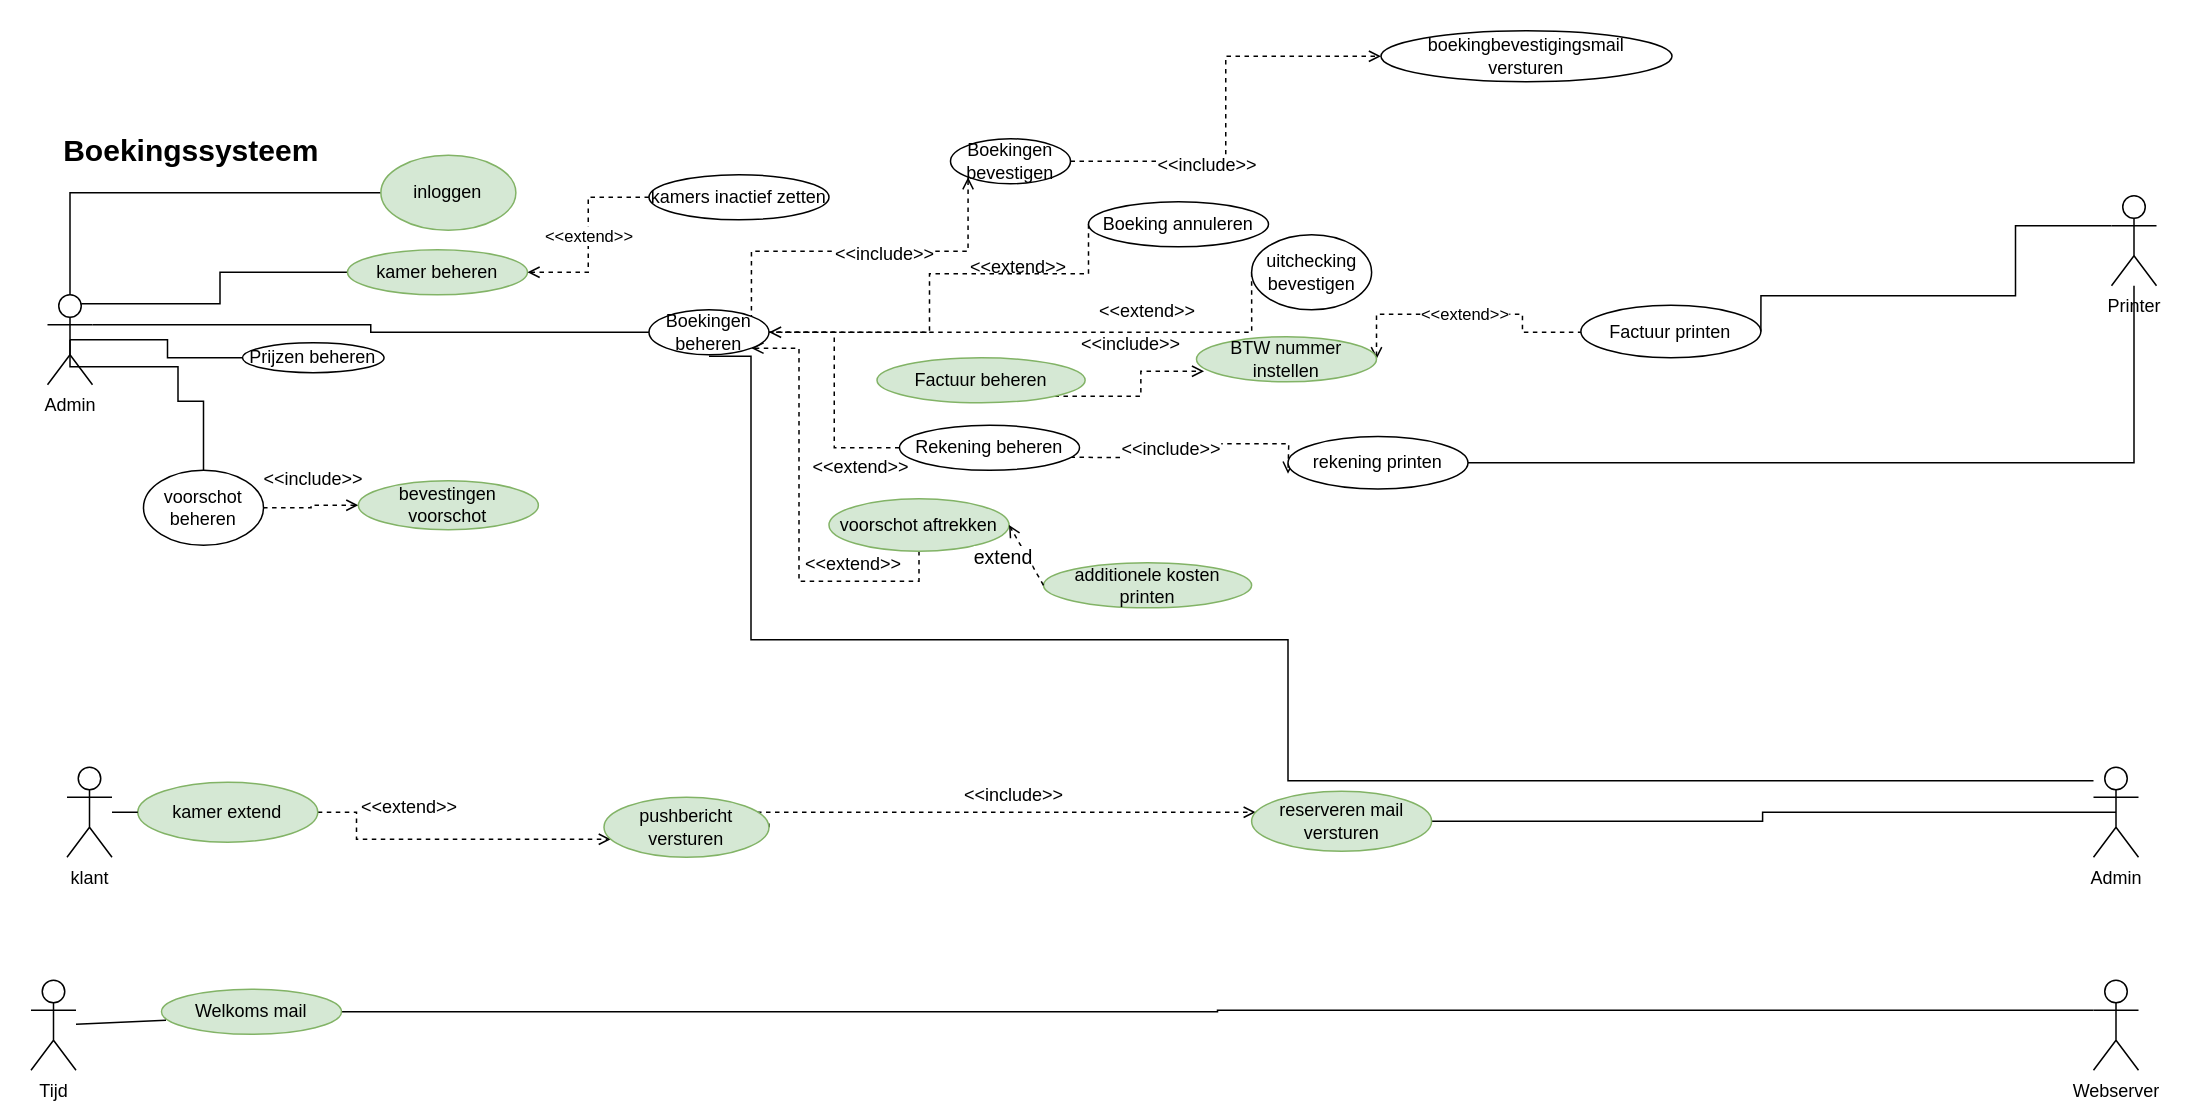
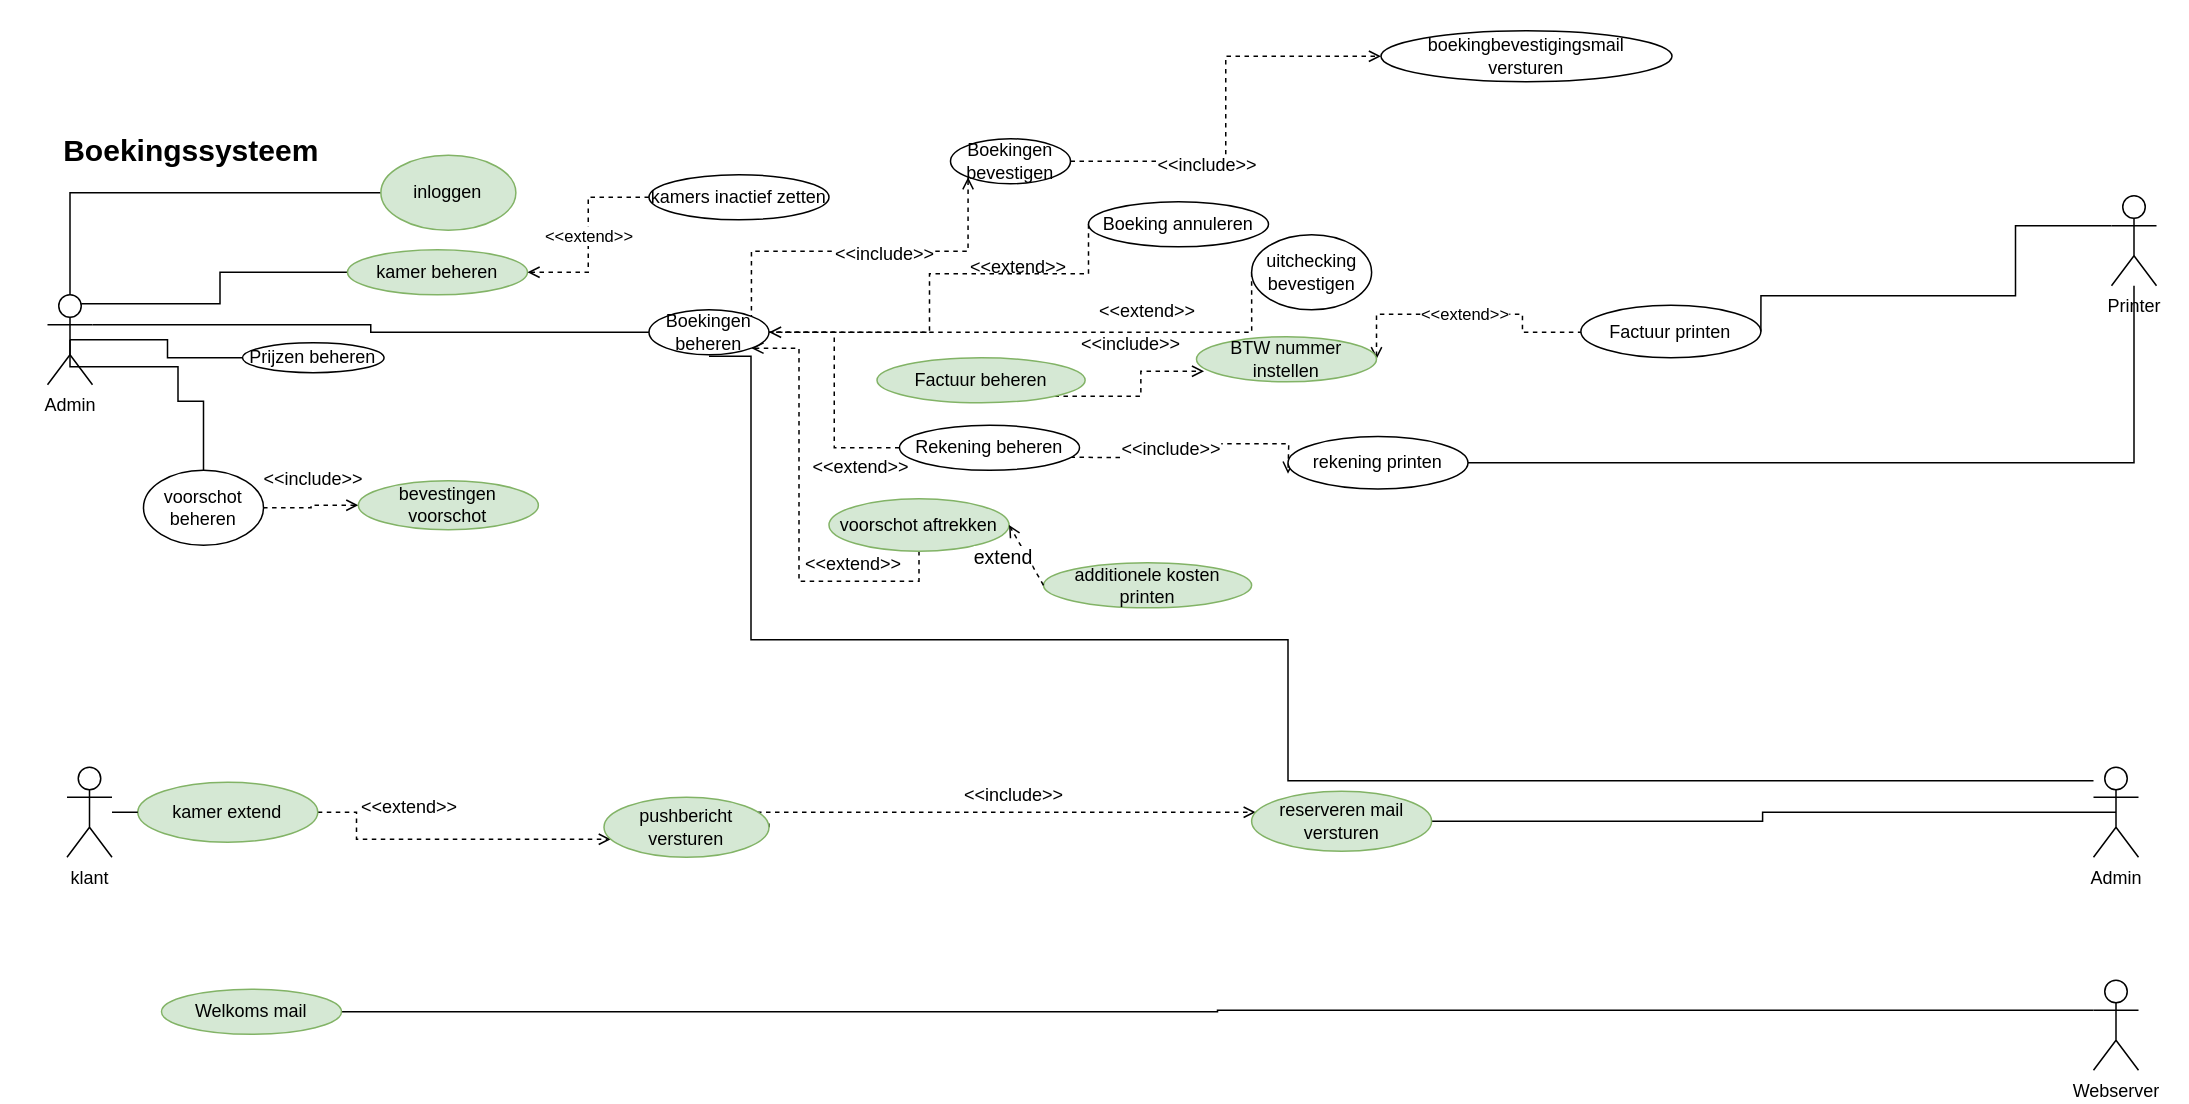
(121, 1022) -> none
(53, 1025) -> none
